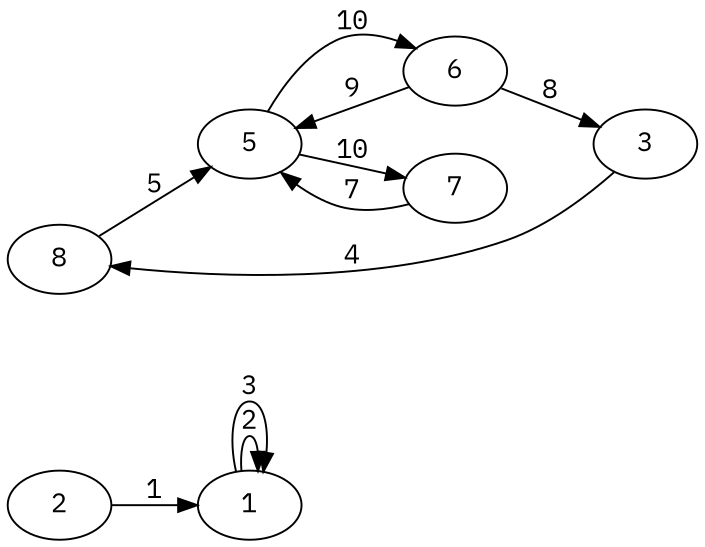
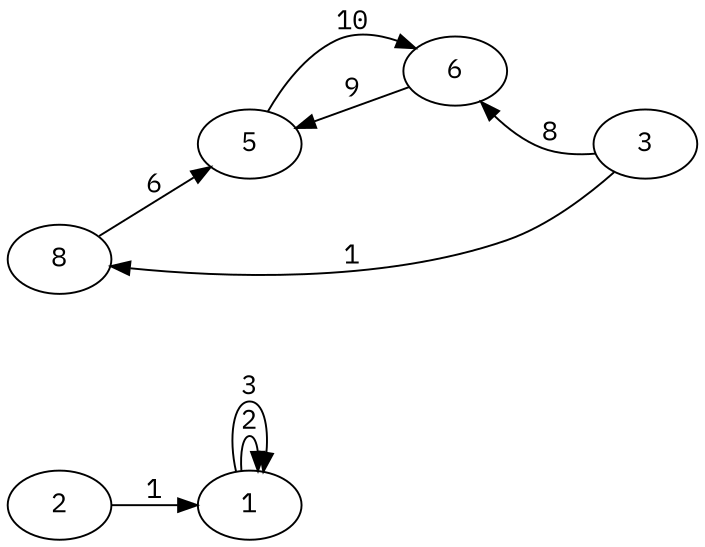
(541, 104) -> (540, 147)
(155, 185) -> (155, 185)
(455, 188) -> none
(352, 256) -> (352, 256)
